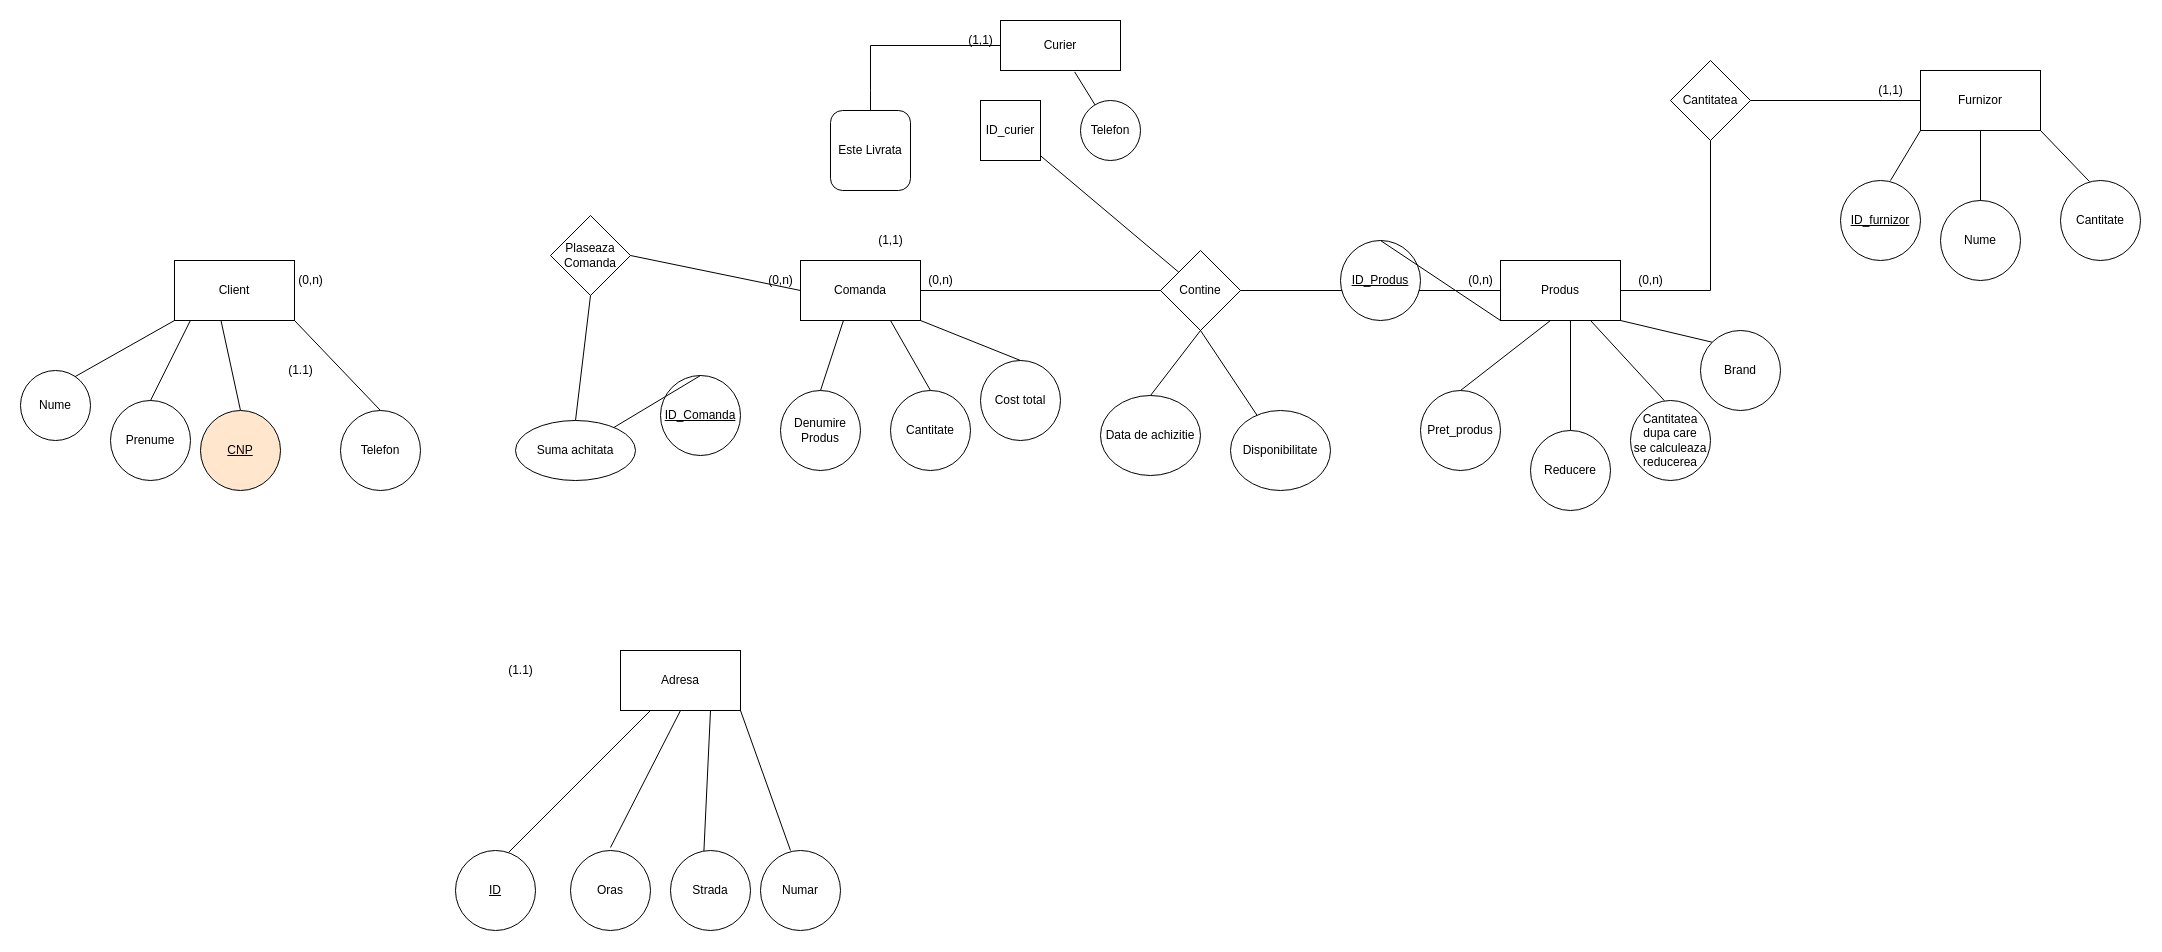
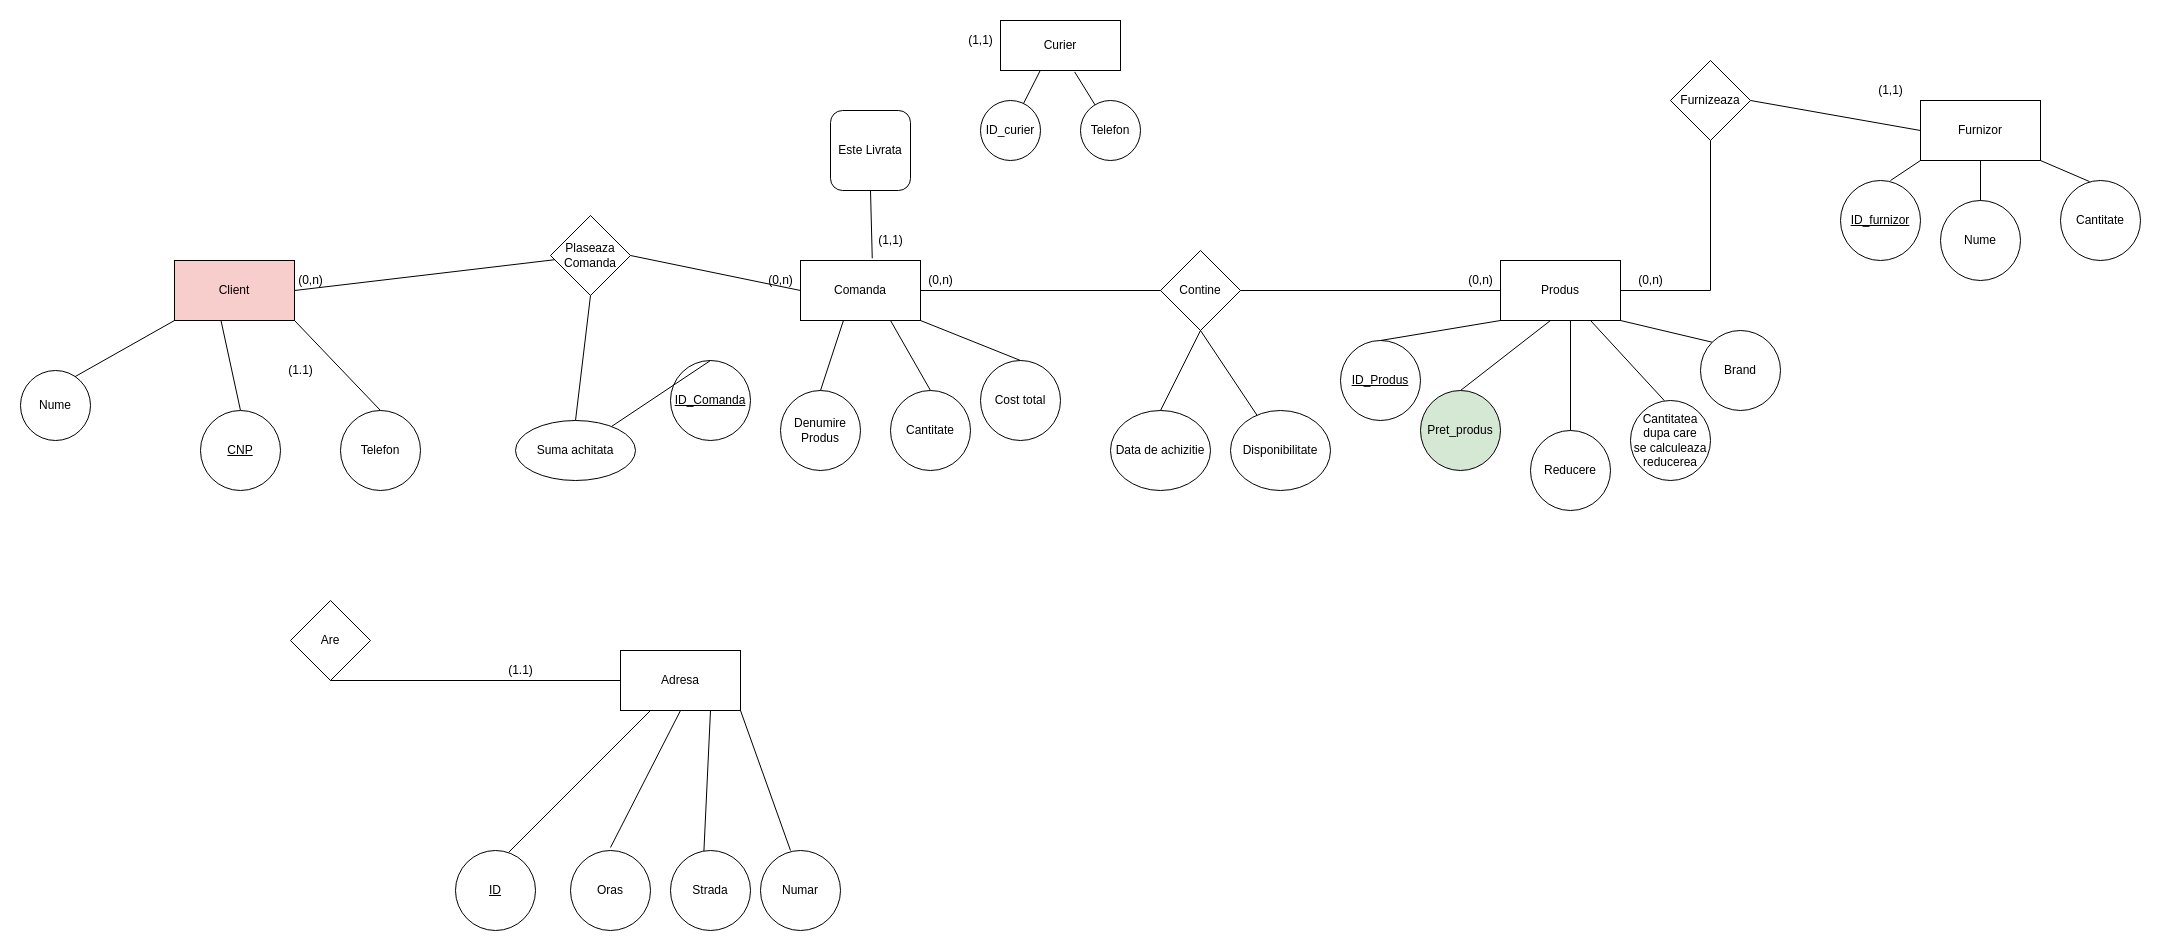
(904, 46) -> none
(1711, 101) -> (1711, 101)
(1981, 101) -> (1981, 131)
(1011, 131) -> (1011, 131)
(1110, 214) -> (1032, 87)
none -> (871, 225)
none -> (425, 275)
(1381, 281) -> (1381, 381)
(235, 291) -> (235, 291)
(170, 361) -> none
(701, 416) -> (711, 401)
(1461, 431) -> (1461, 431)
(1151, 436) -> (1161, 451)
(151, 441) -> none
(241, 451) -> (241, 451)
none -> (331, 641)
none -> (476, 681)
